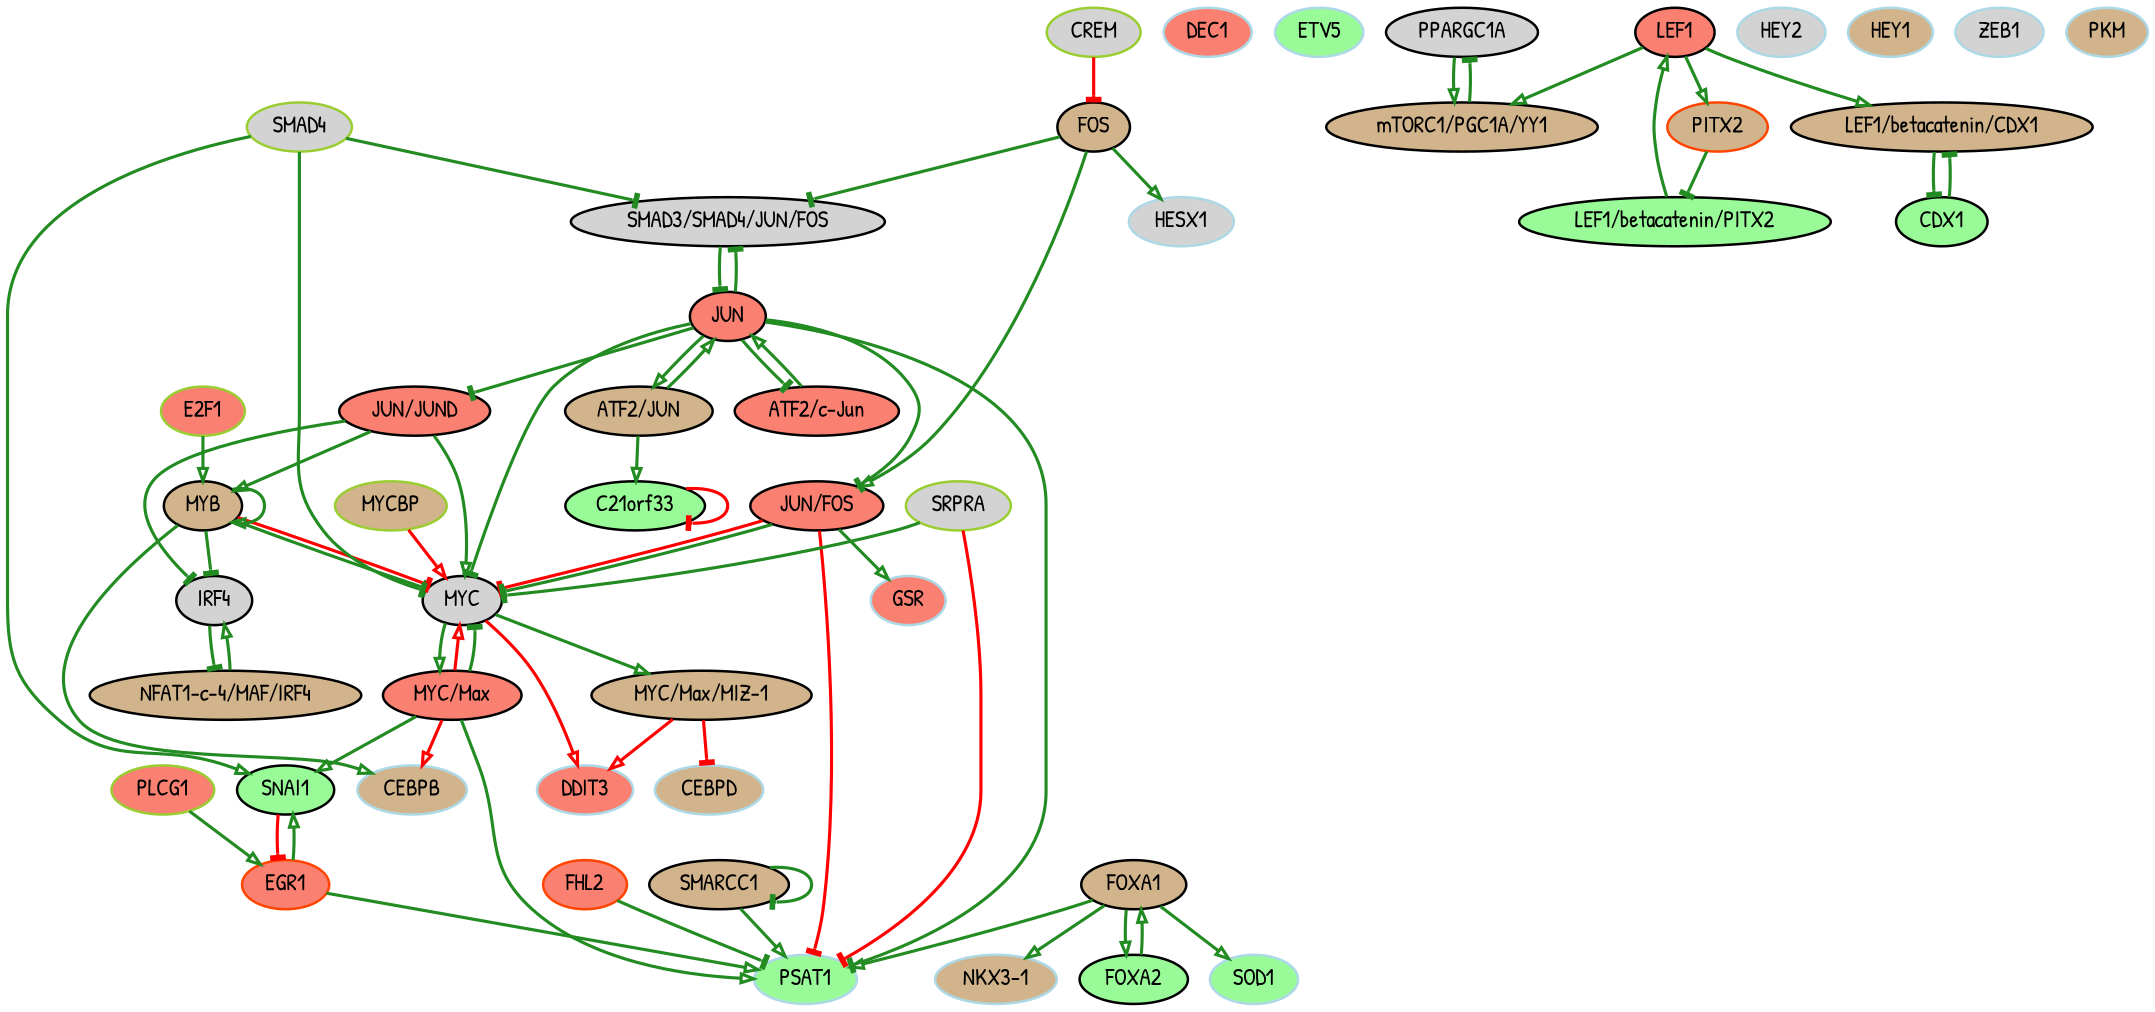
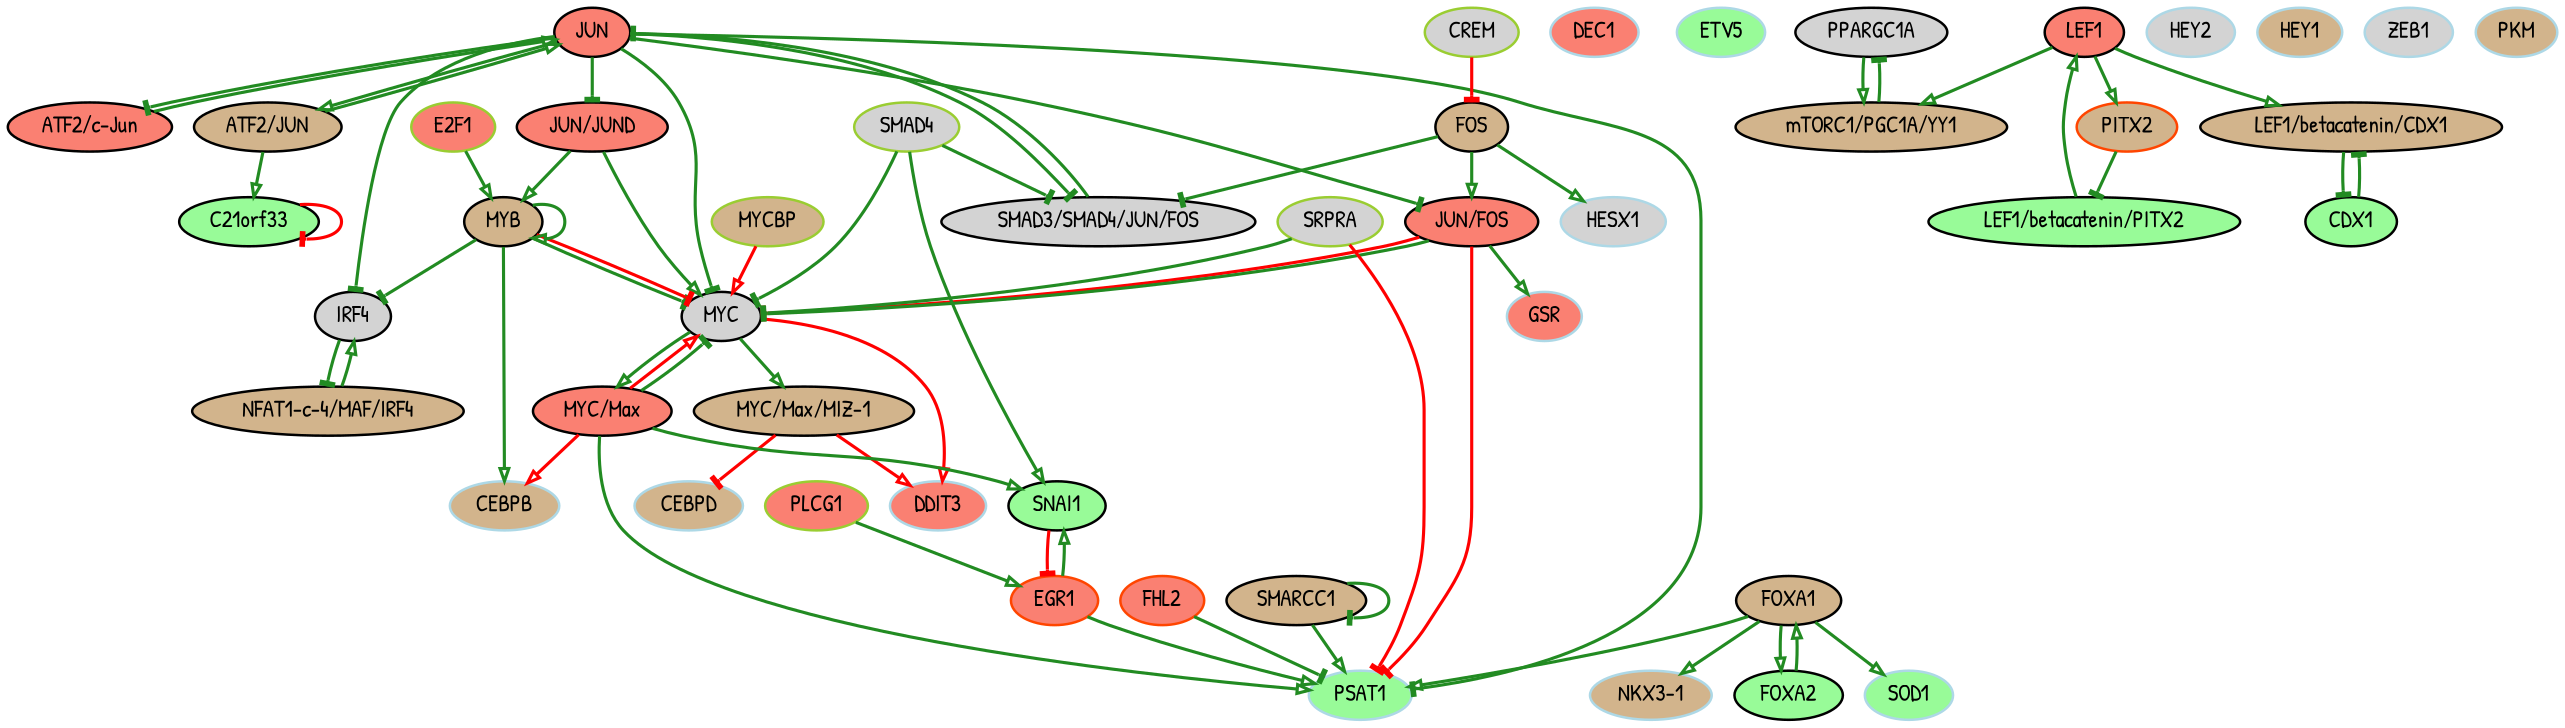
(193, 457) -> (396, 110)
